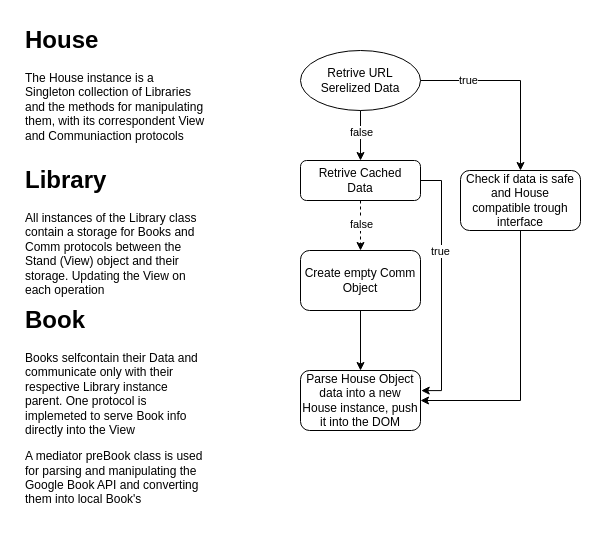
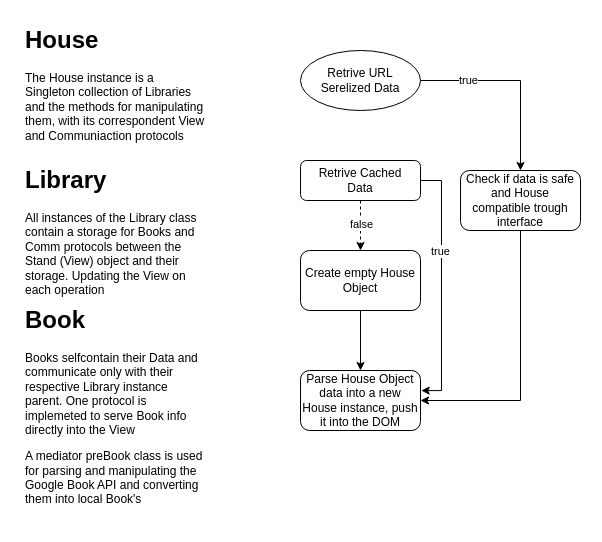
(361, 132) -> none
(361, 281) -> (361, 281)
